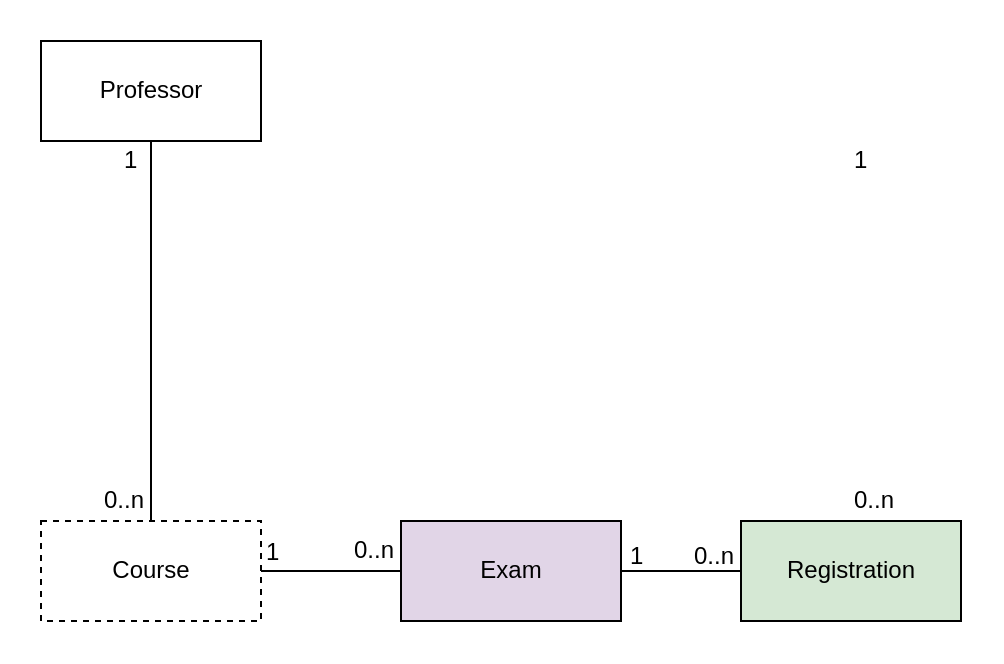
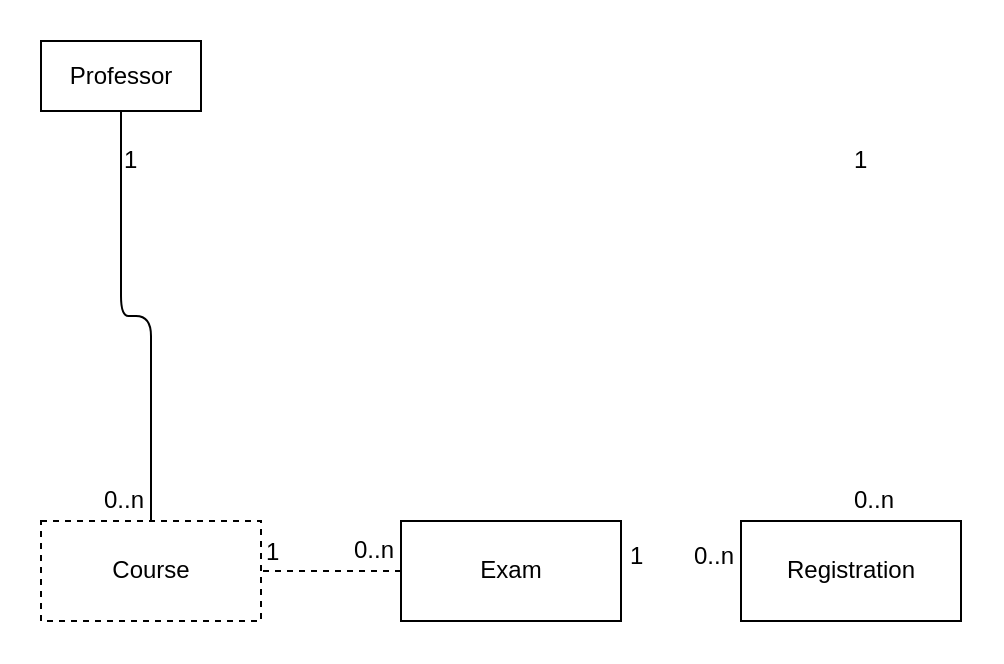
(151, 91) -> (121, 76)
(329, 571) -> (329, 571)
(511, 571) -> (511, 571)
(681, 571) -> none
(851, 571) -> (851, 571)
